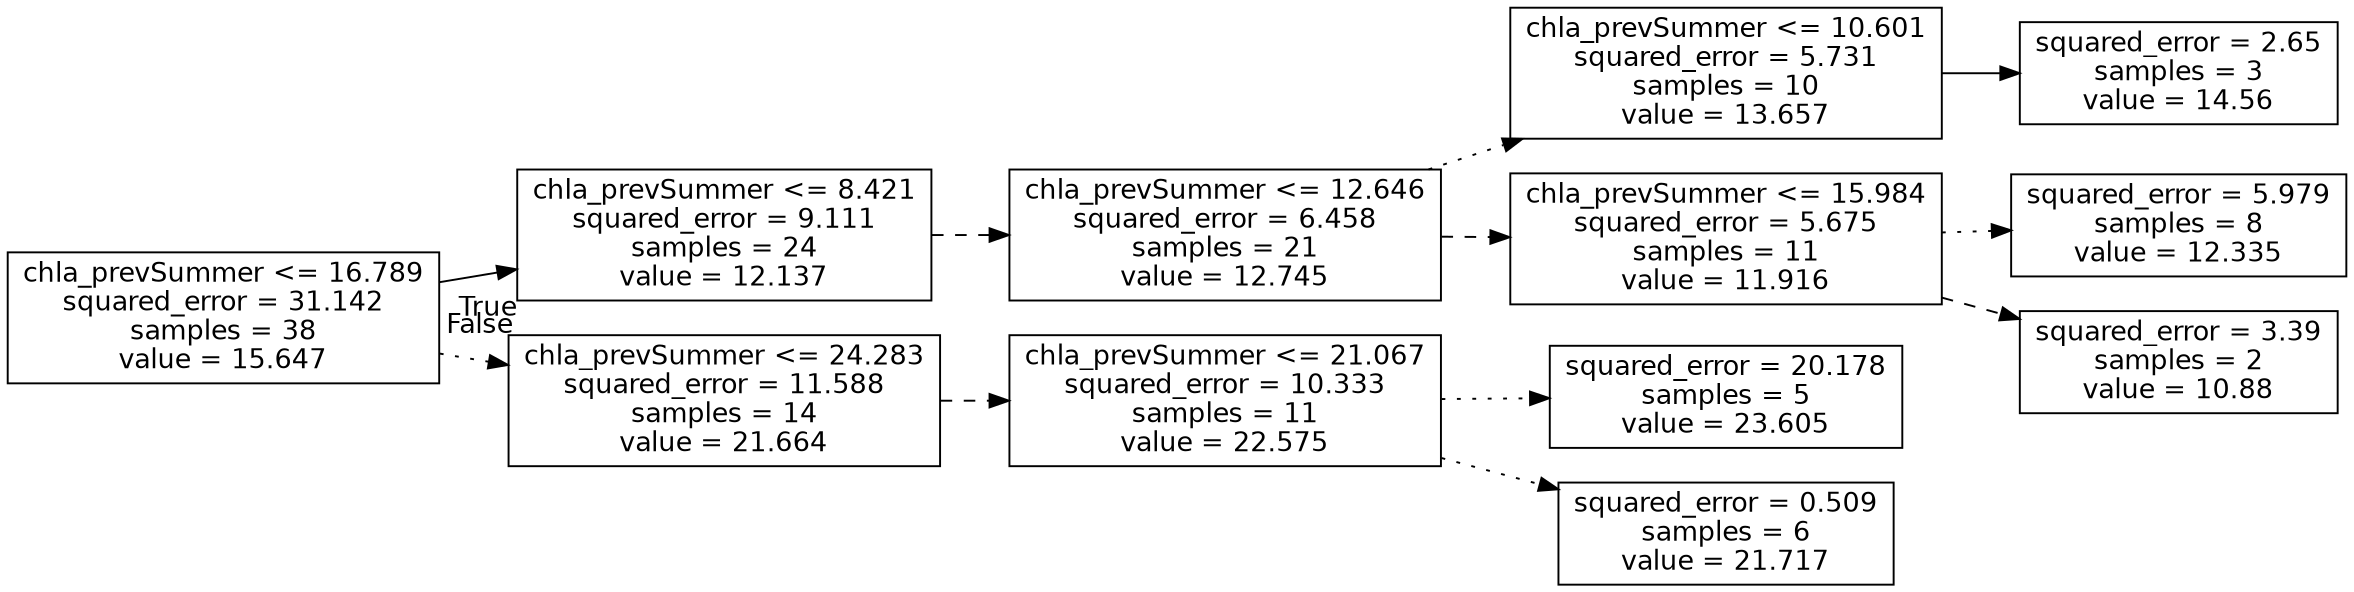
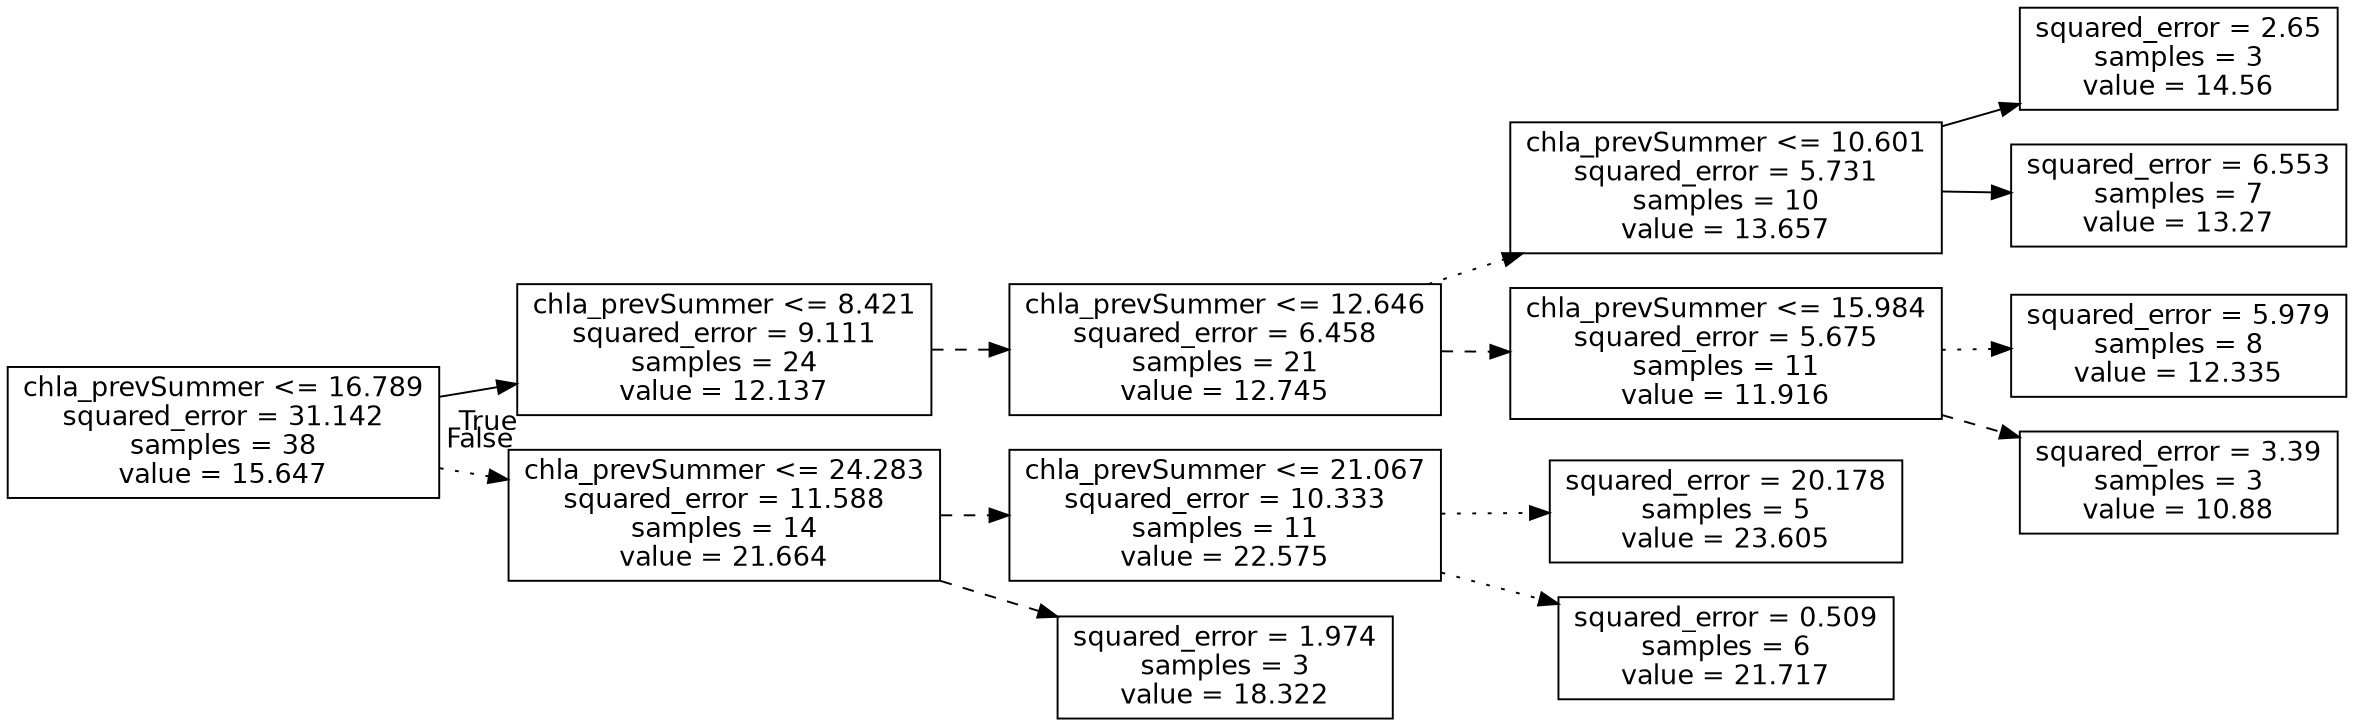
none -> (2179, 196)
(2179, 362) -> (2179, 483)
none -> (1225, 667)
